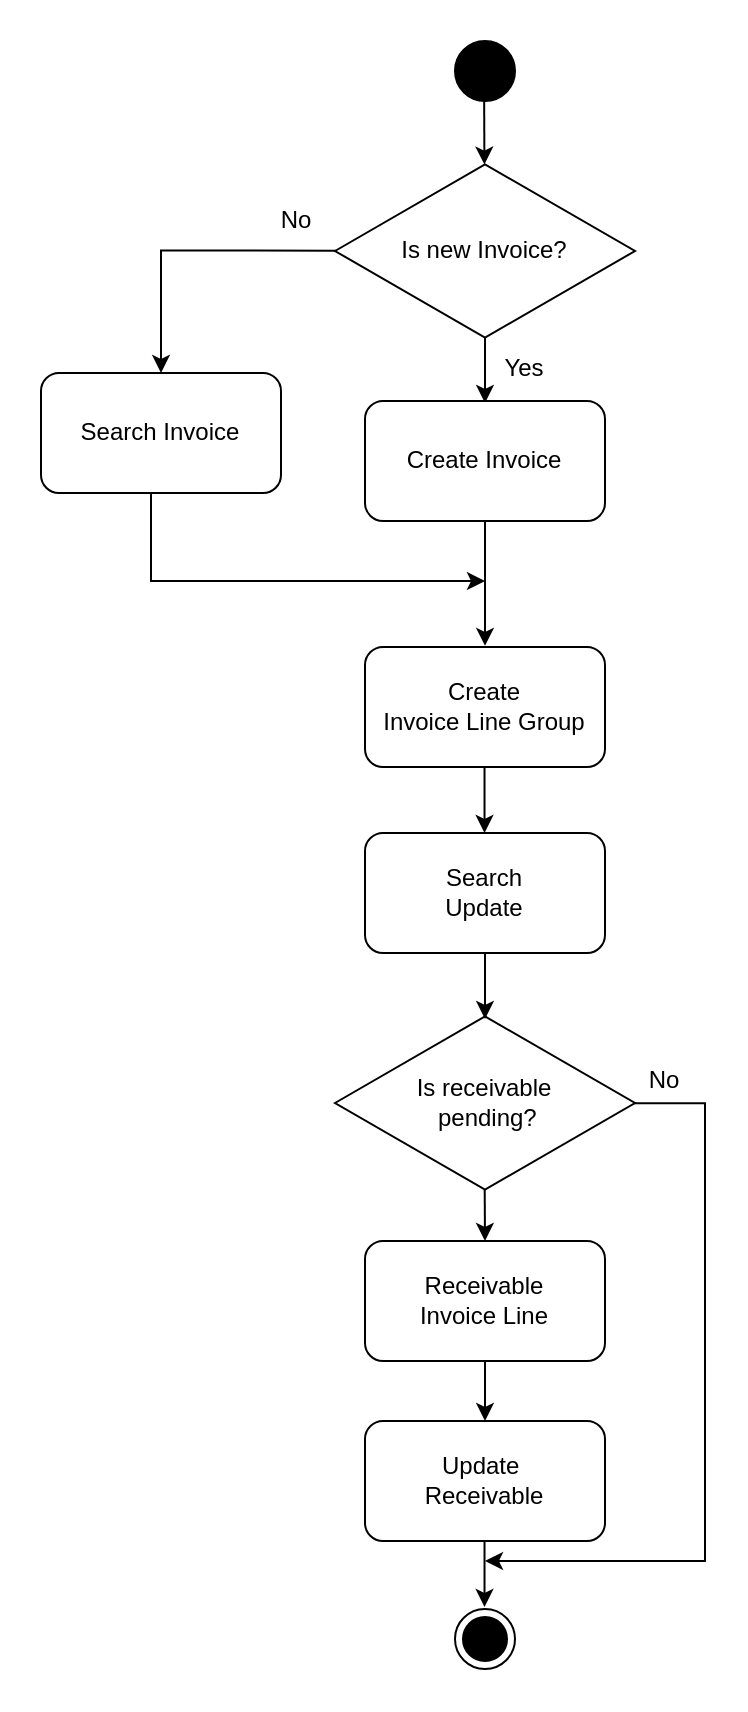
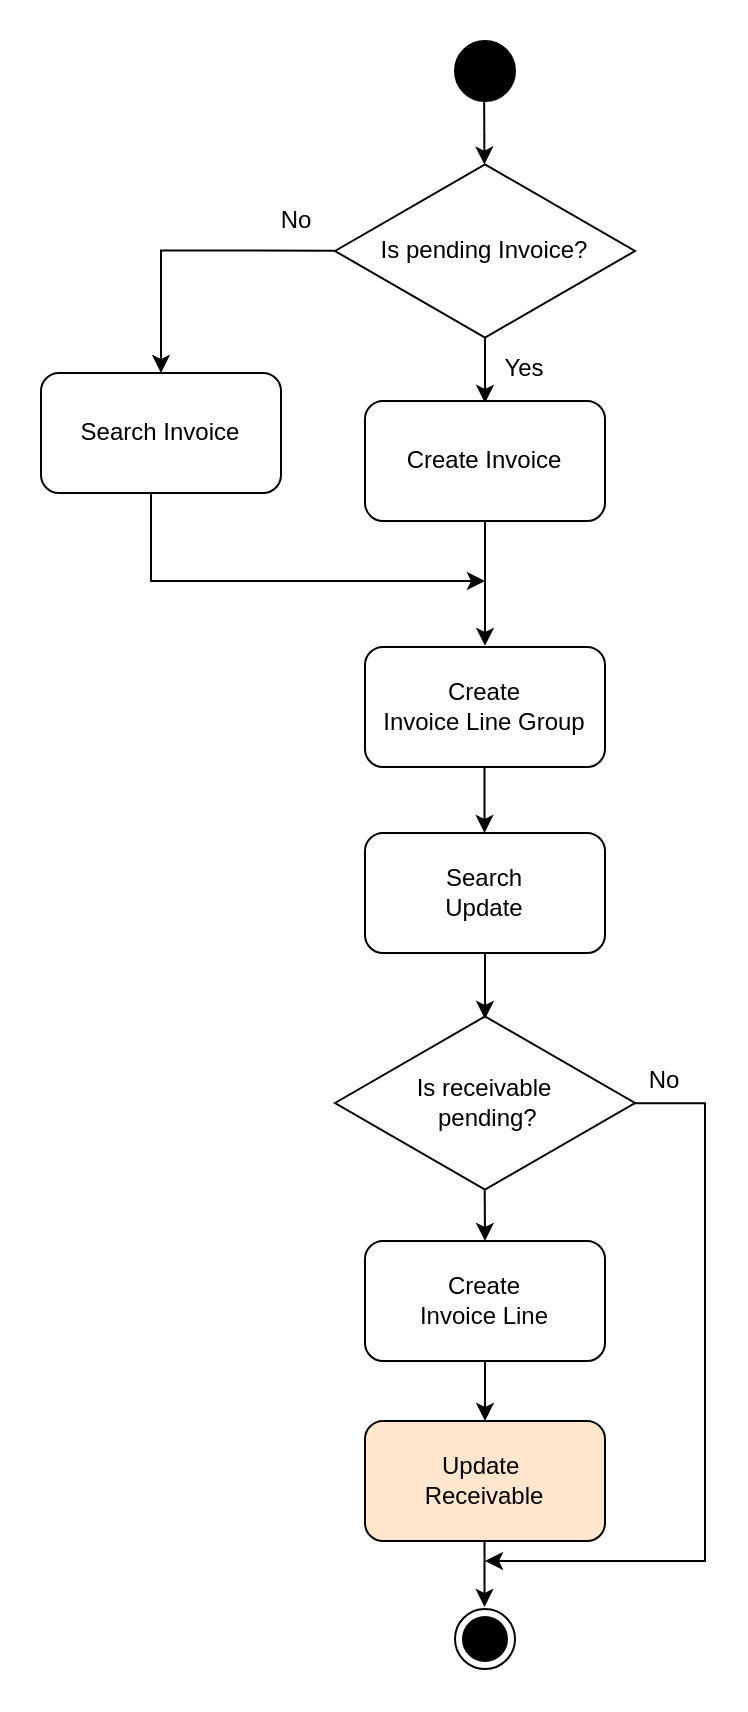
(485, 251) -> (485, 251)
(485, 1301) -> (485, 1301)
(485, 1481) -> (485, 1481)
